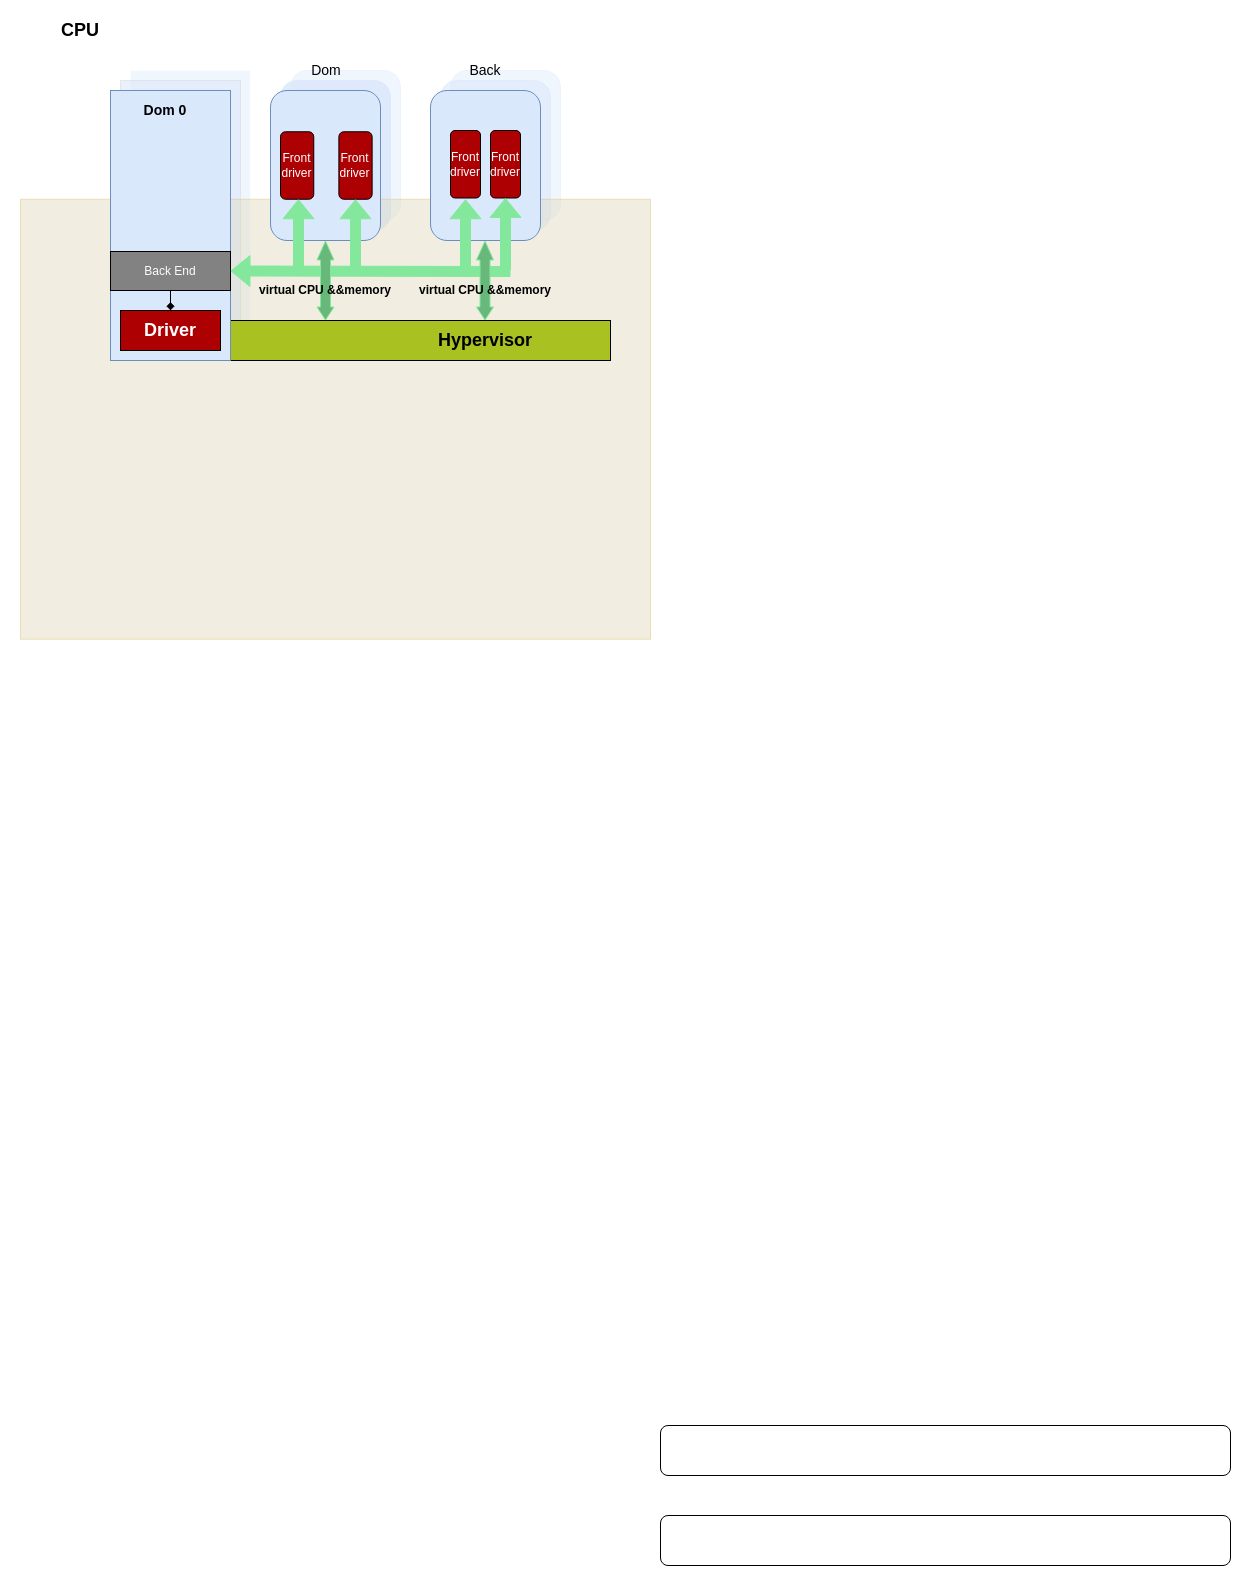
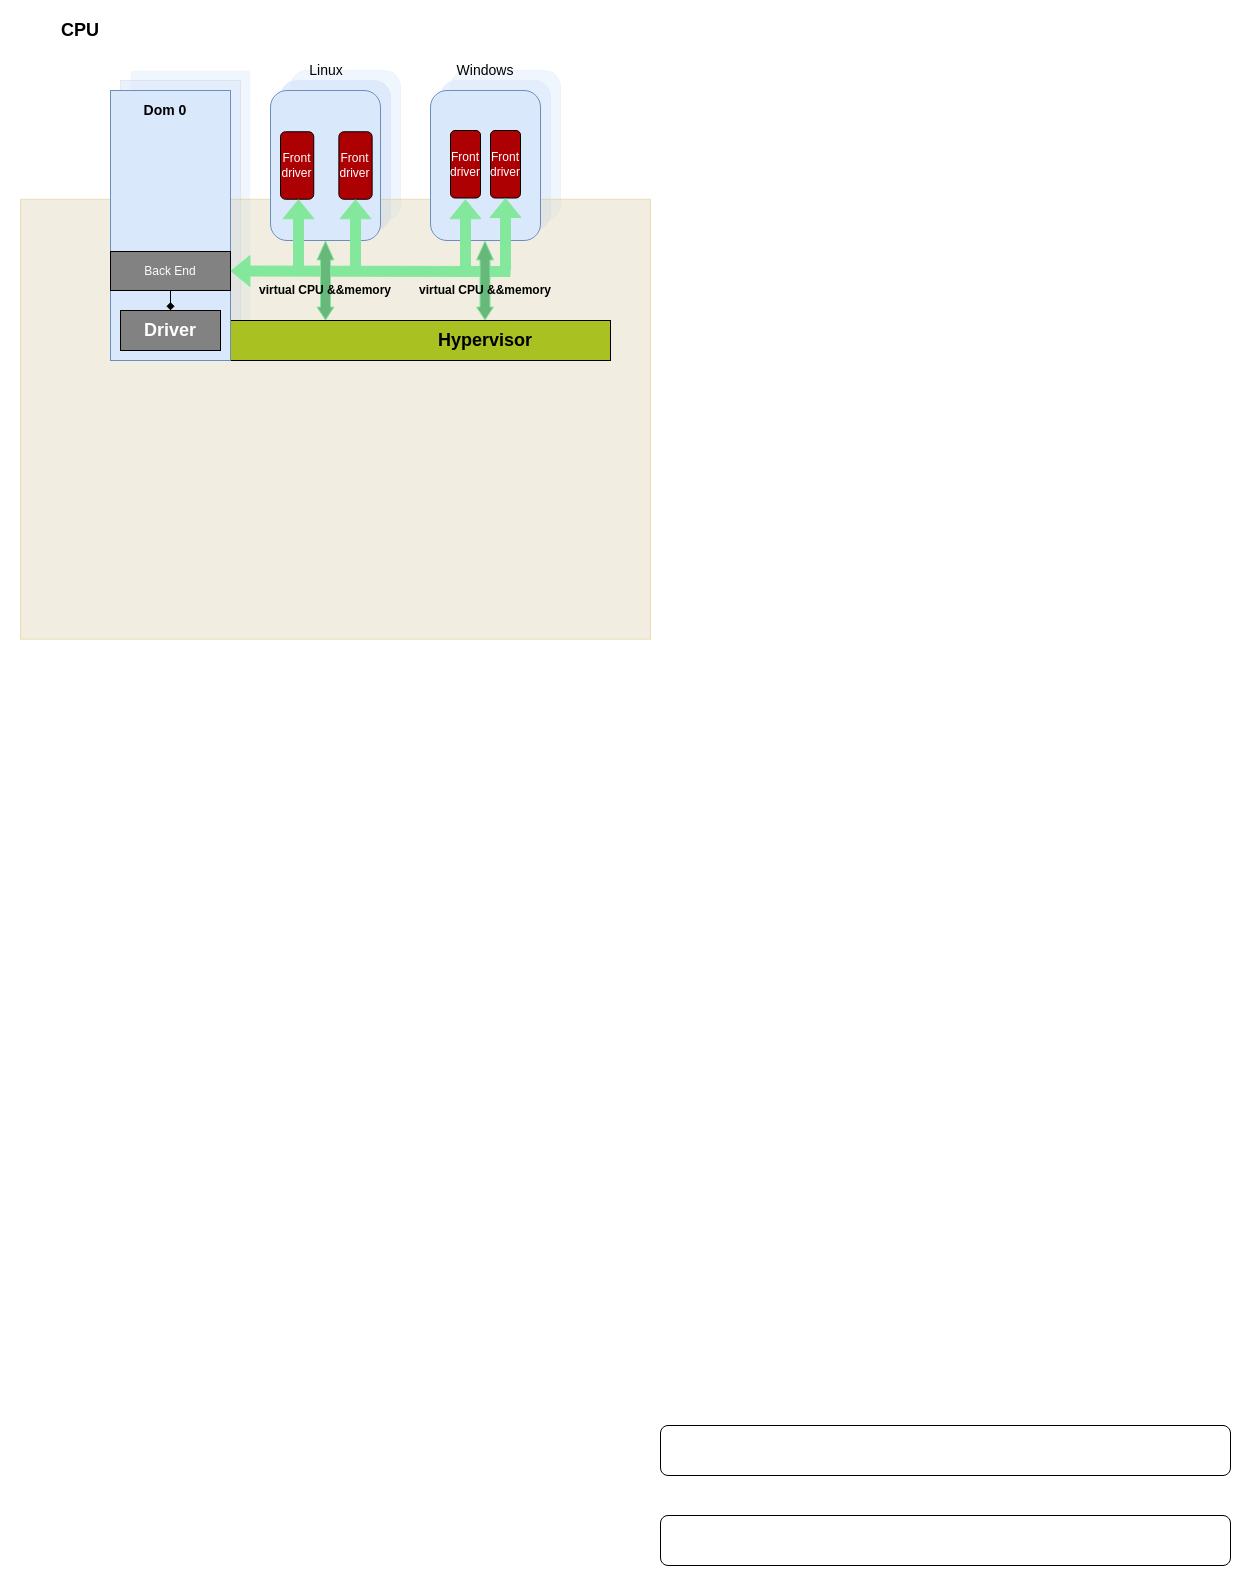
(327, 71) -> (327, 71)
(486, 71) -> (486, 71)
(171, 331) -> (171, 331)
